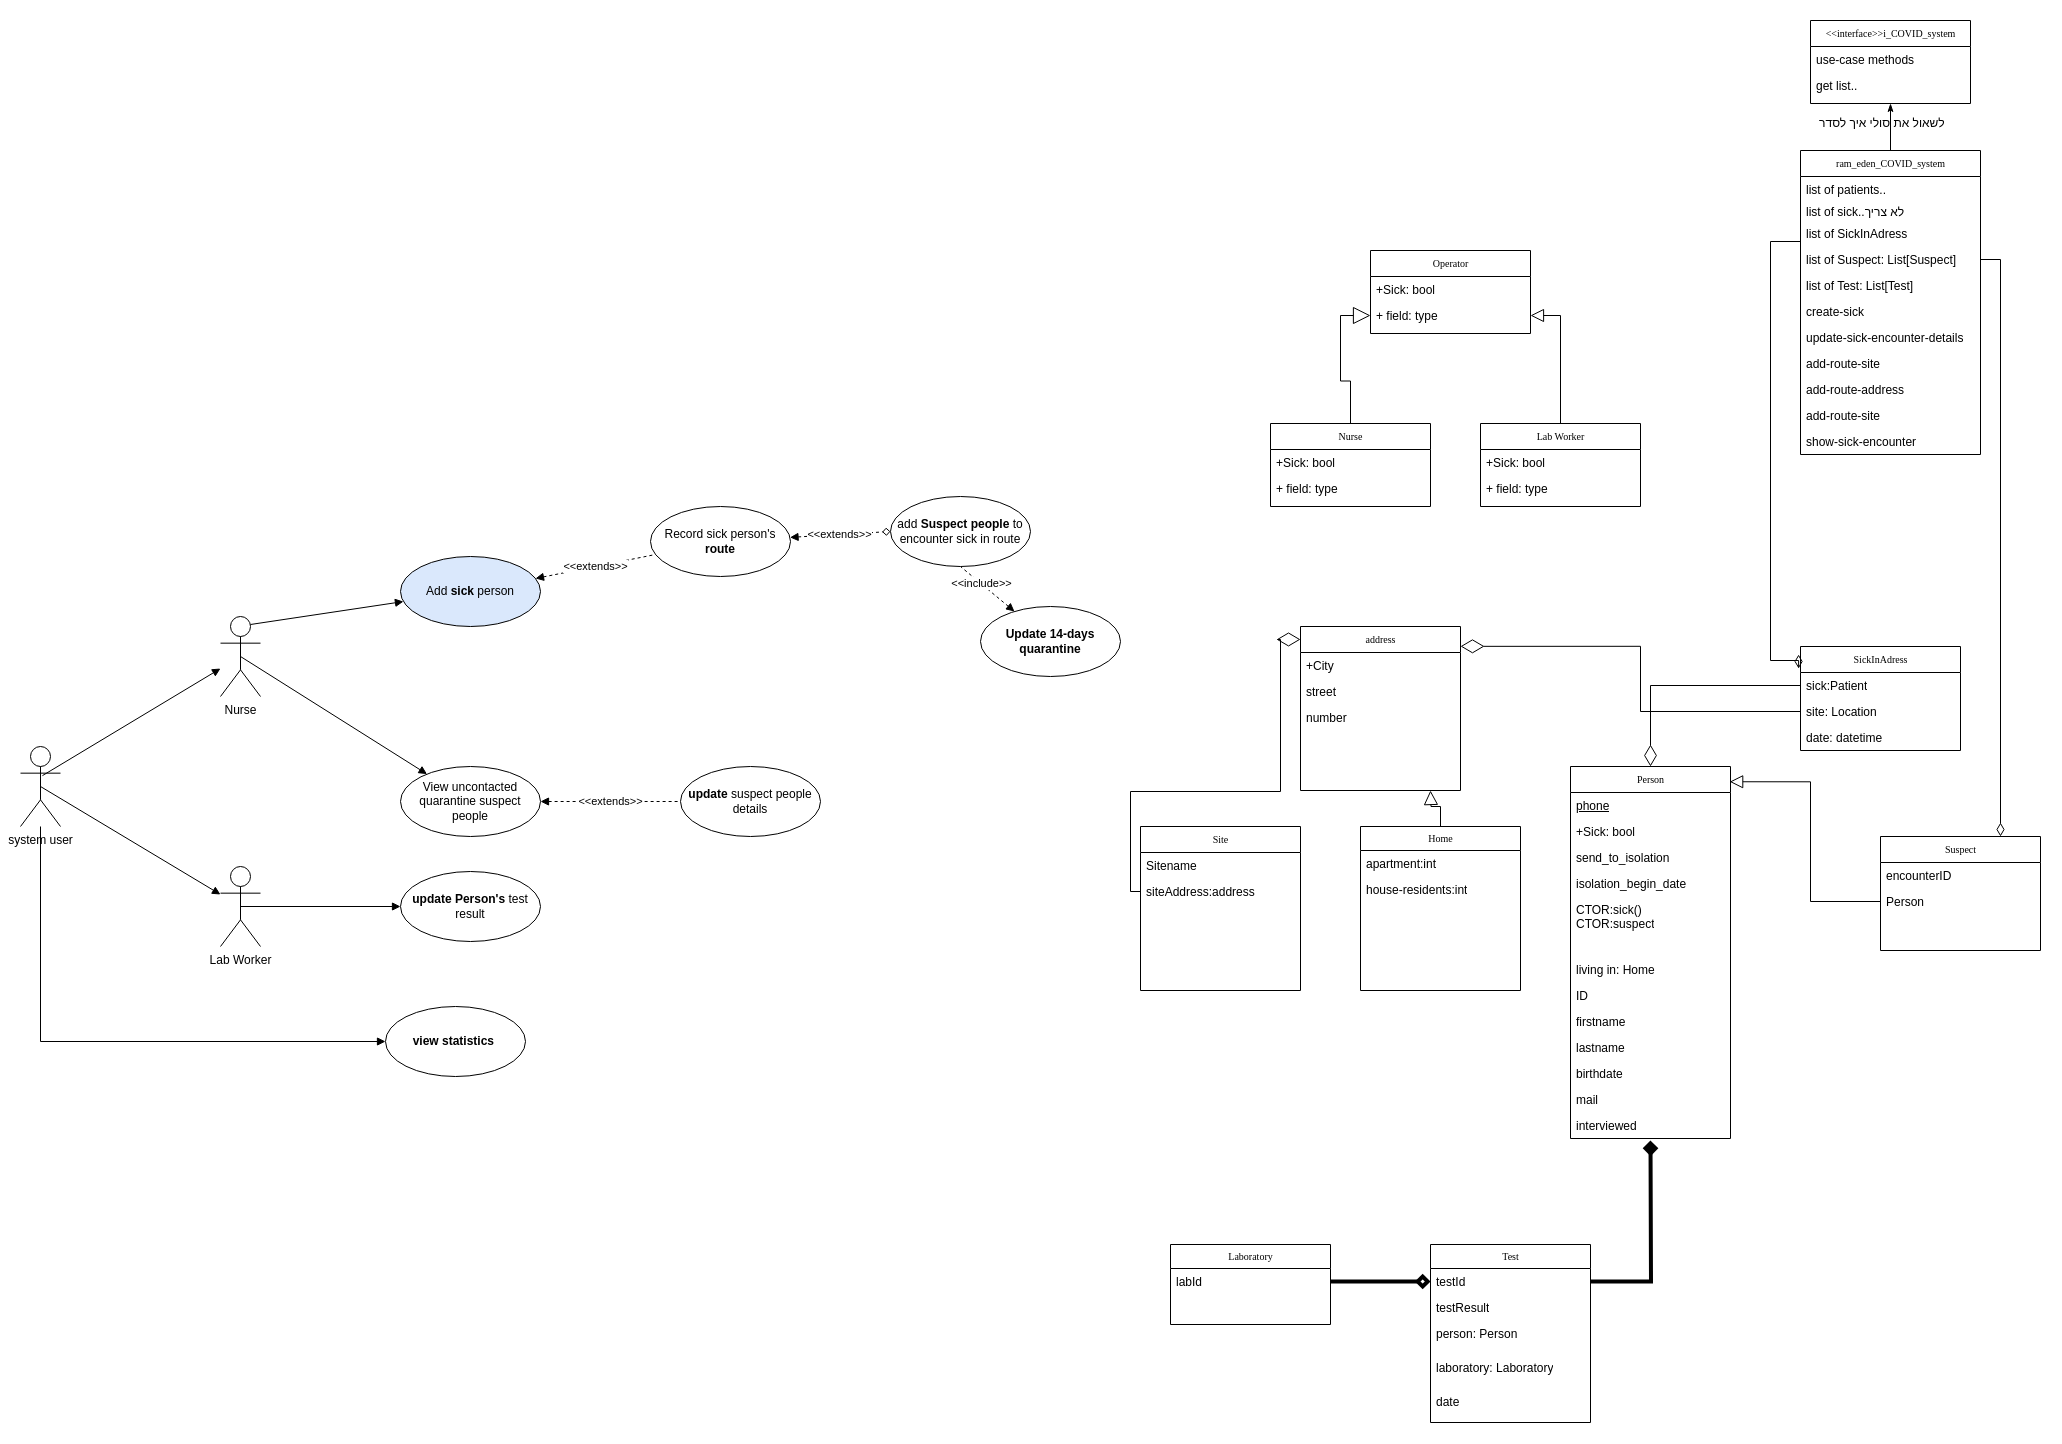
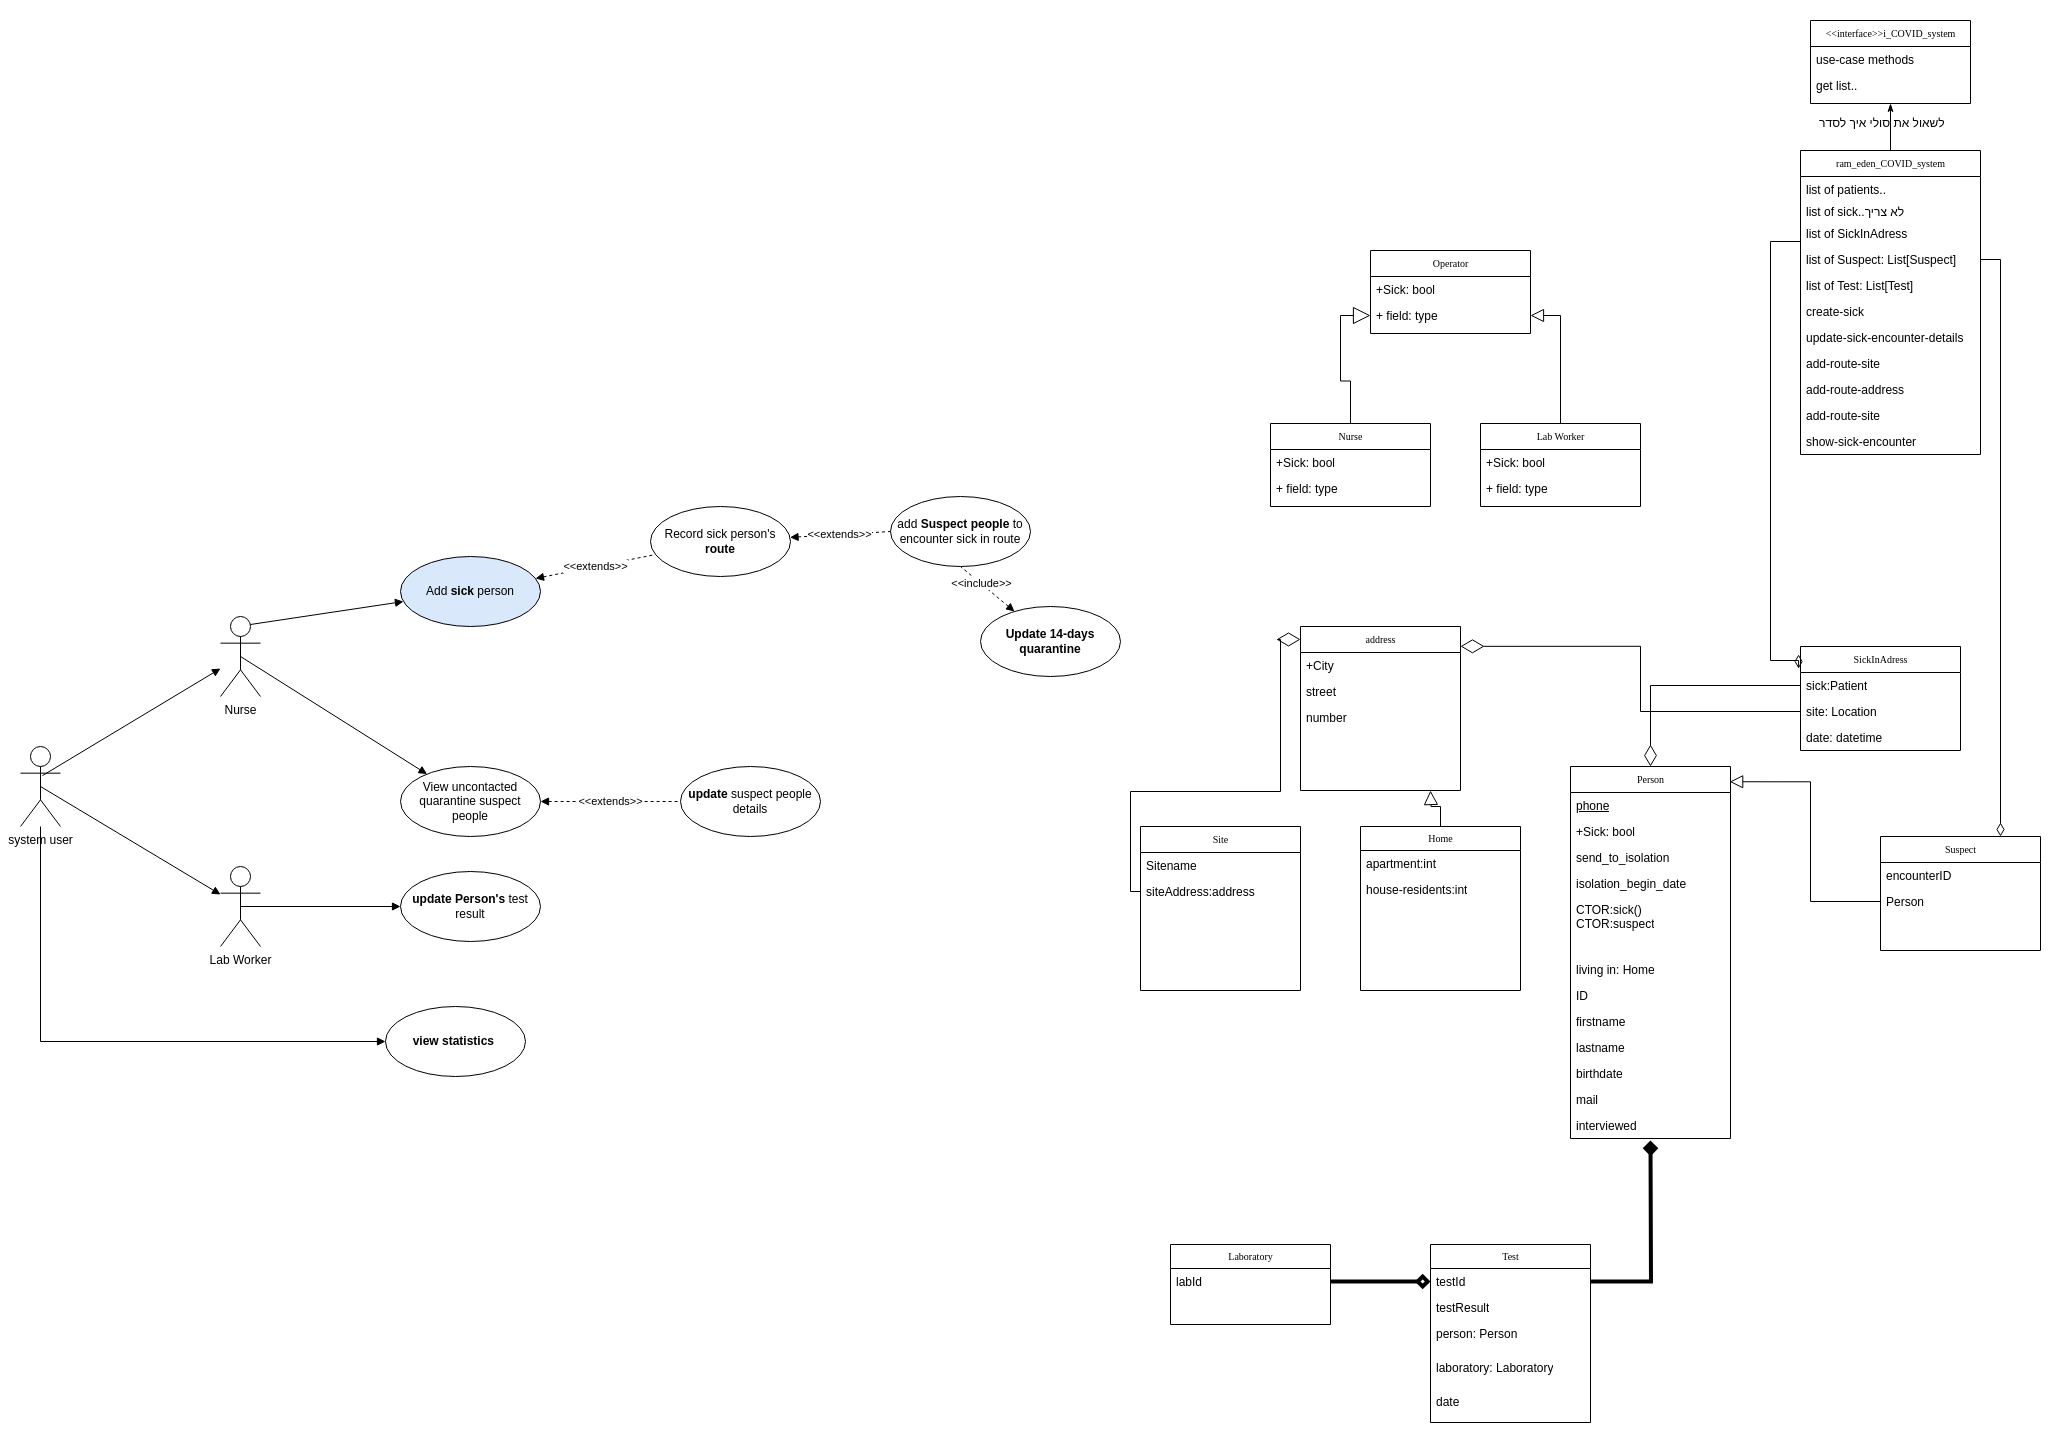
(882, 532) -> (885, 532)
